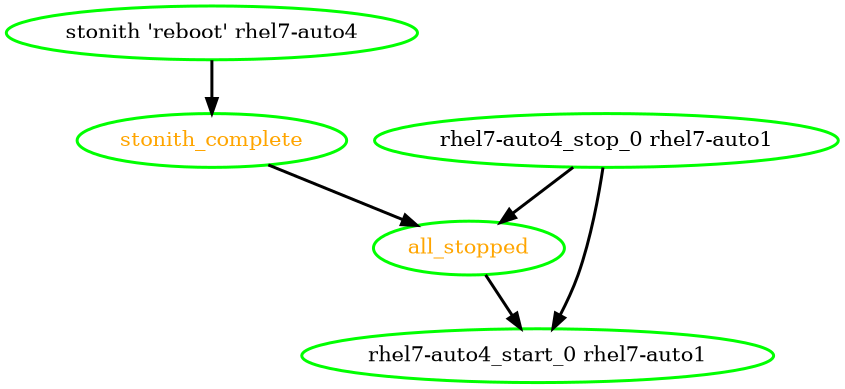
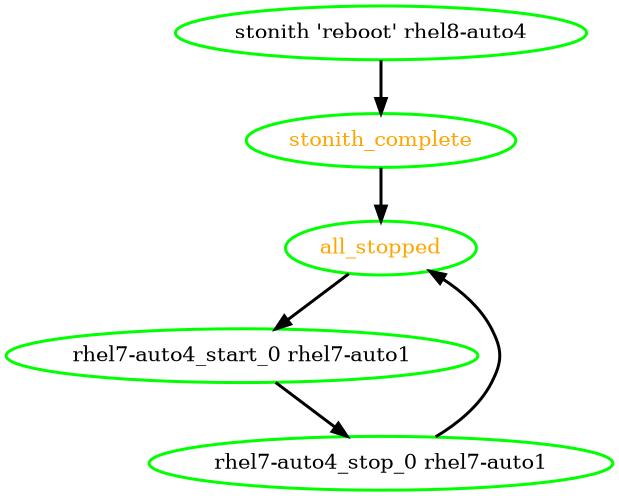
(212, 33) -> (381, 33)
(588, 243) -> (305, 405)
